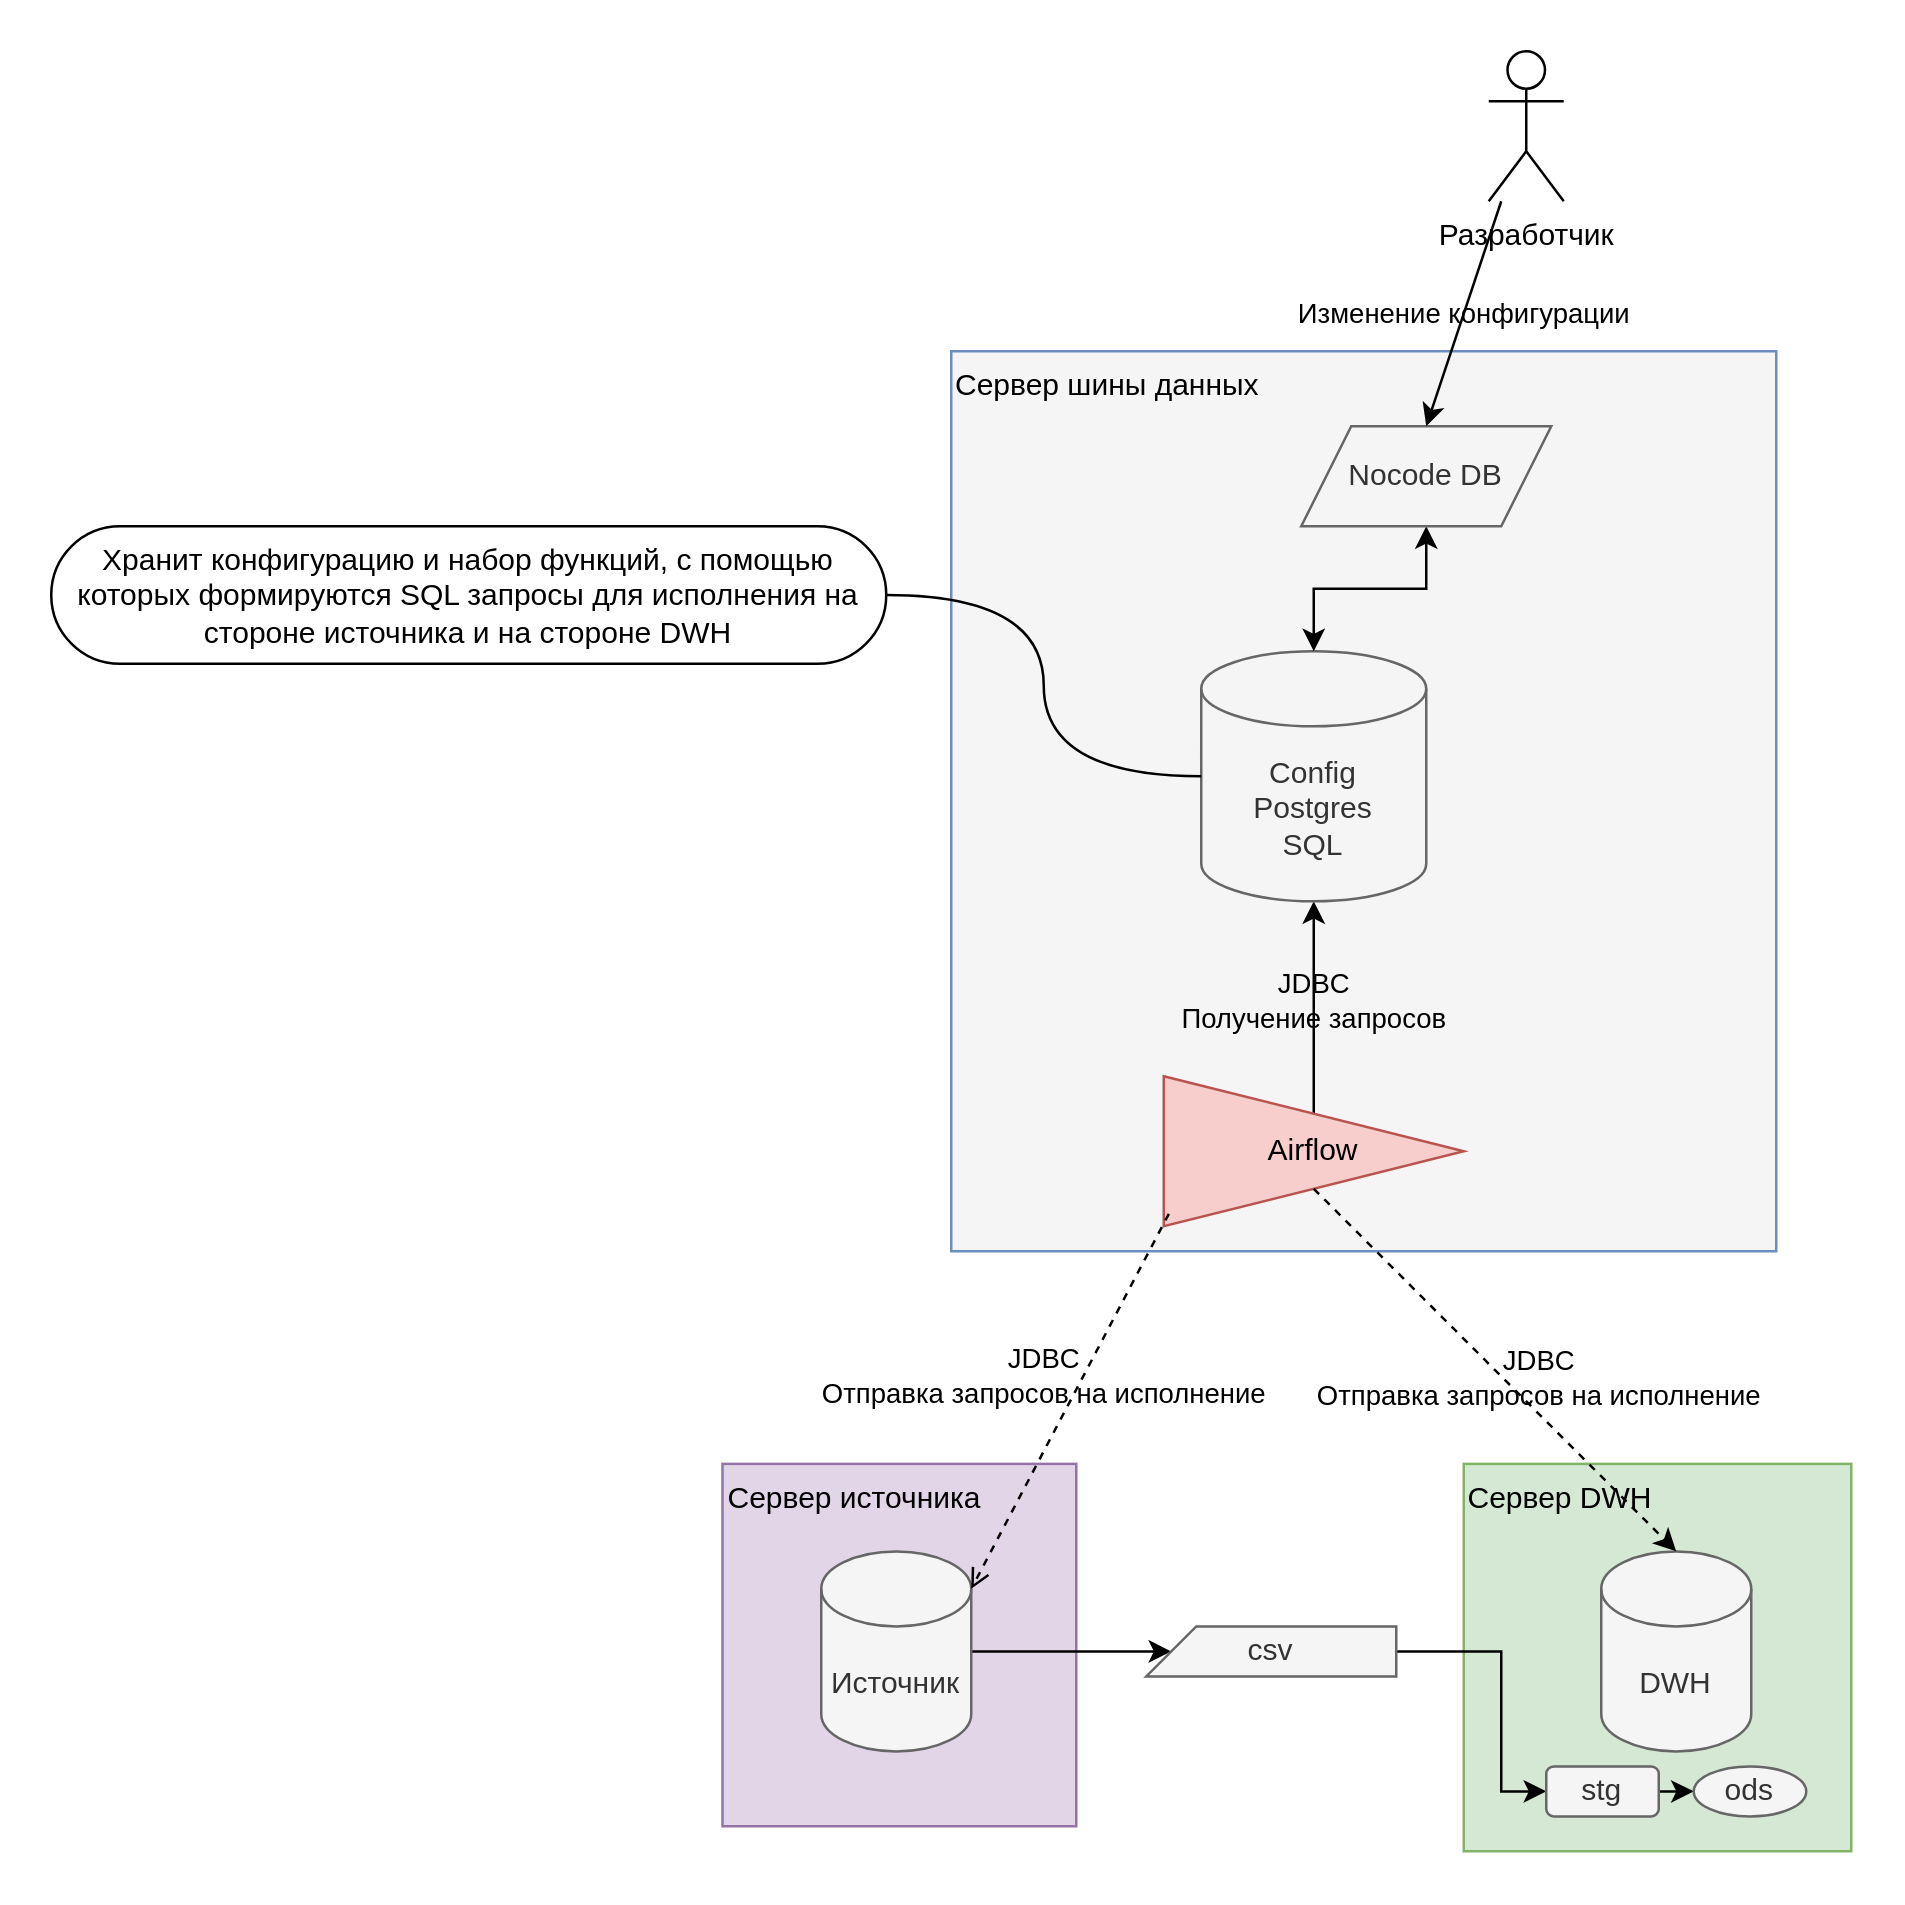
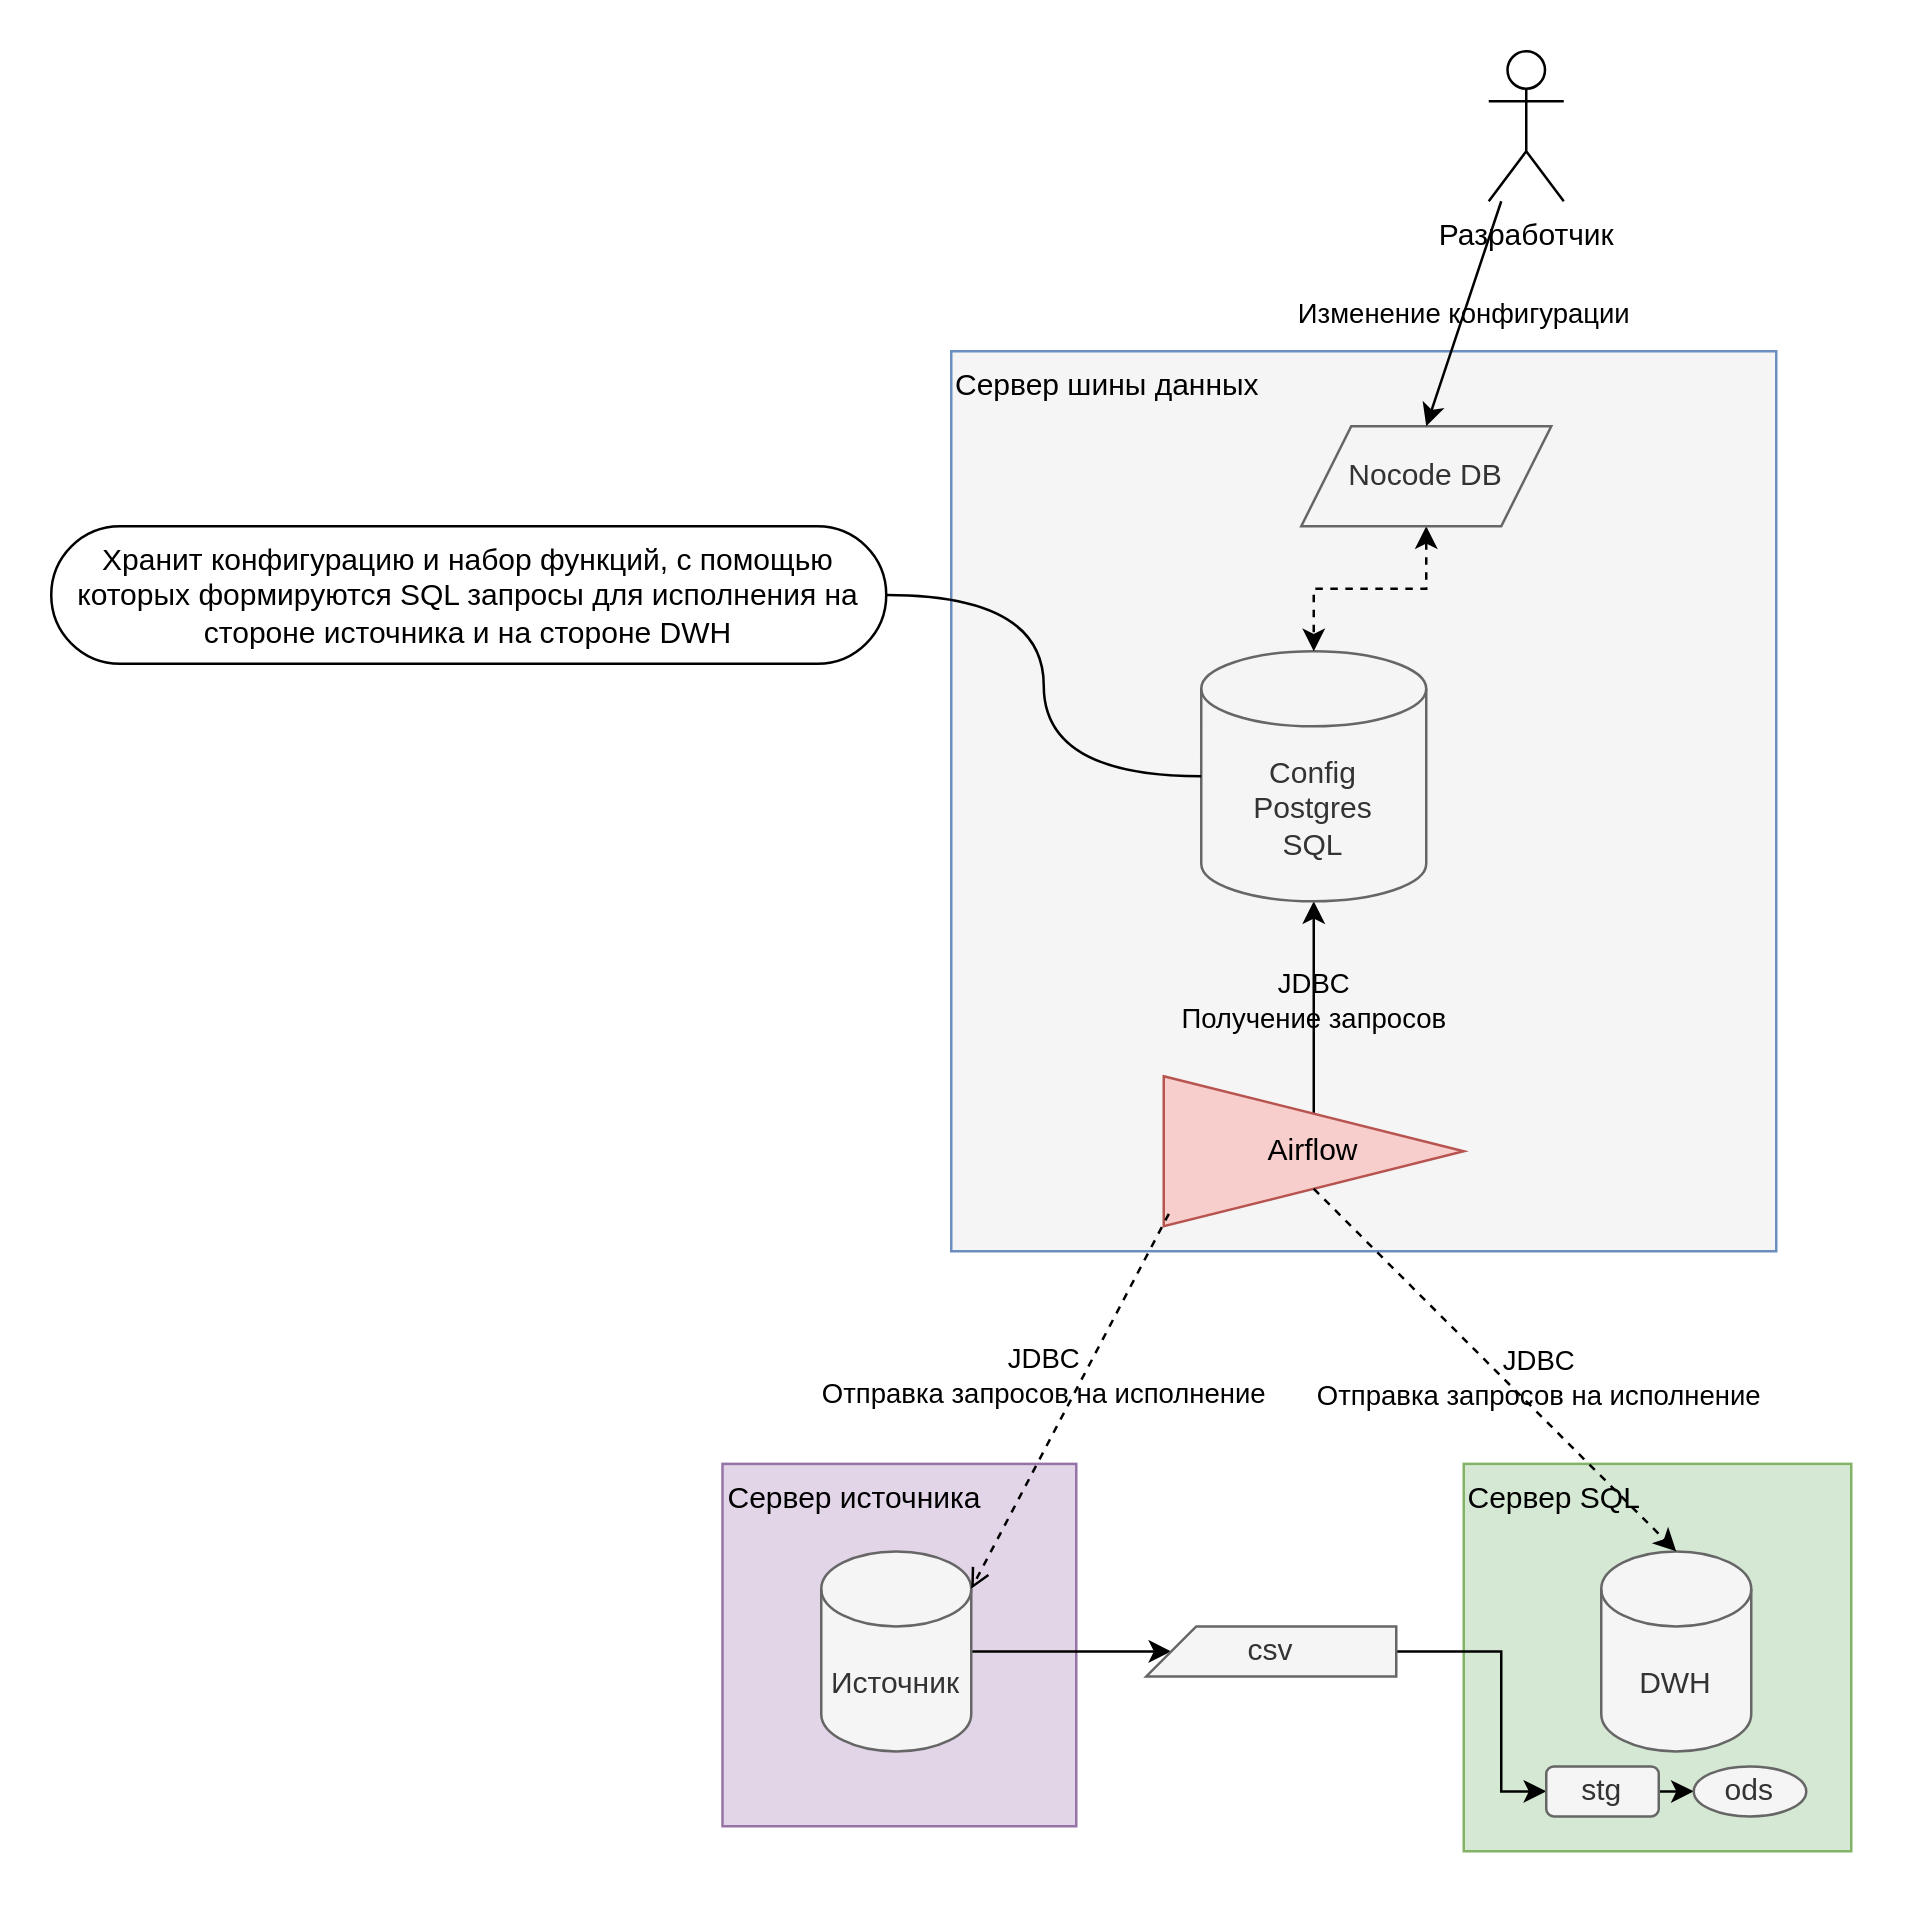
(1367, 589) -> (1367, 589)
(1549, 1499) -> (1549, 1499)
